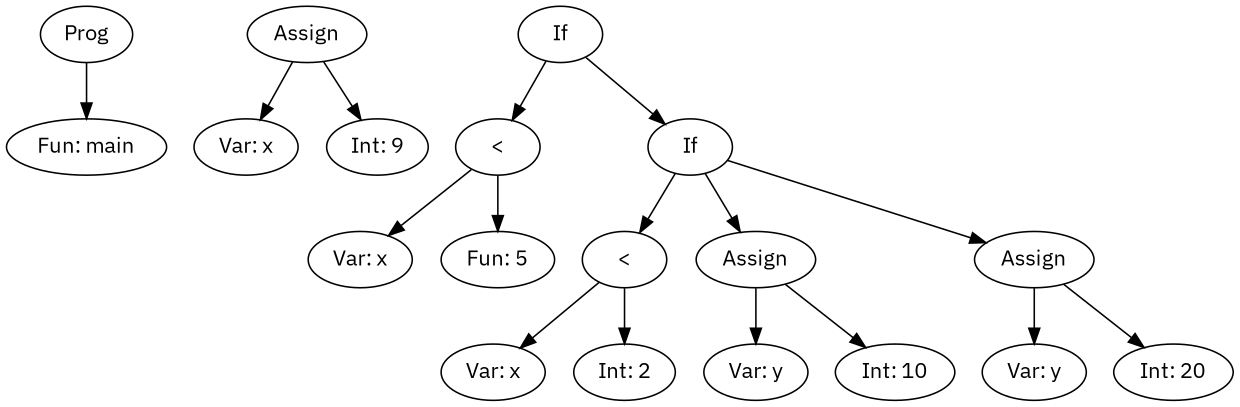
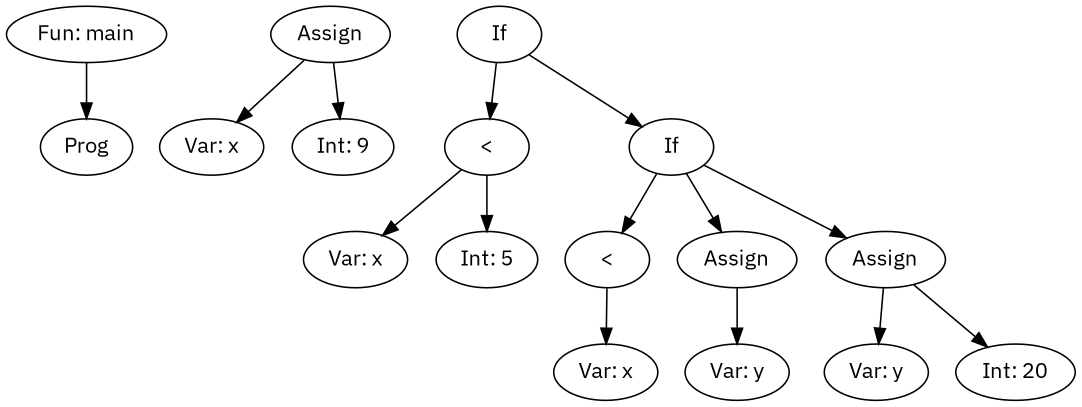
(87, 83) -> (87, 83)
(498, 260) -> (487, 260)
(625, 372) -> none
(895, 372) -> none
